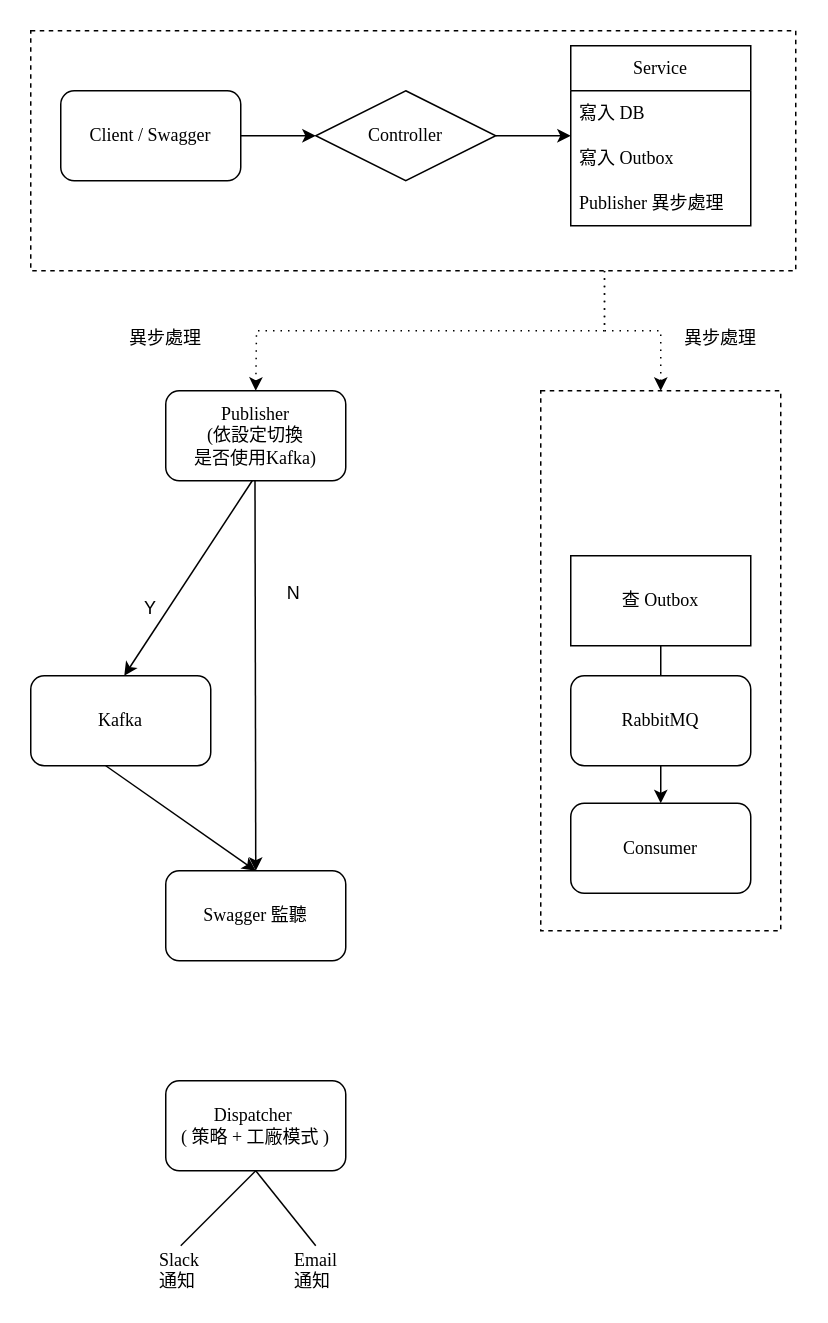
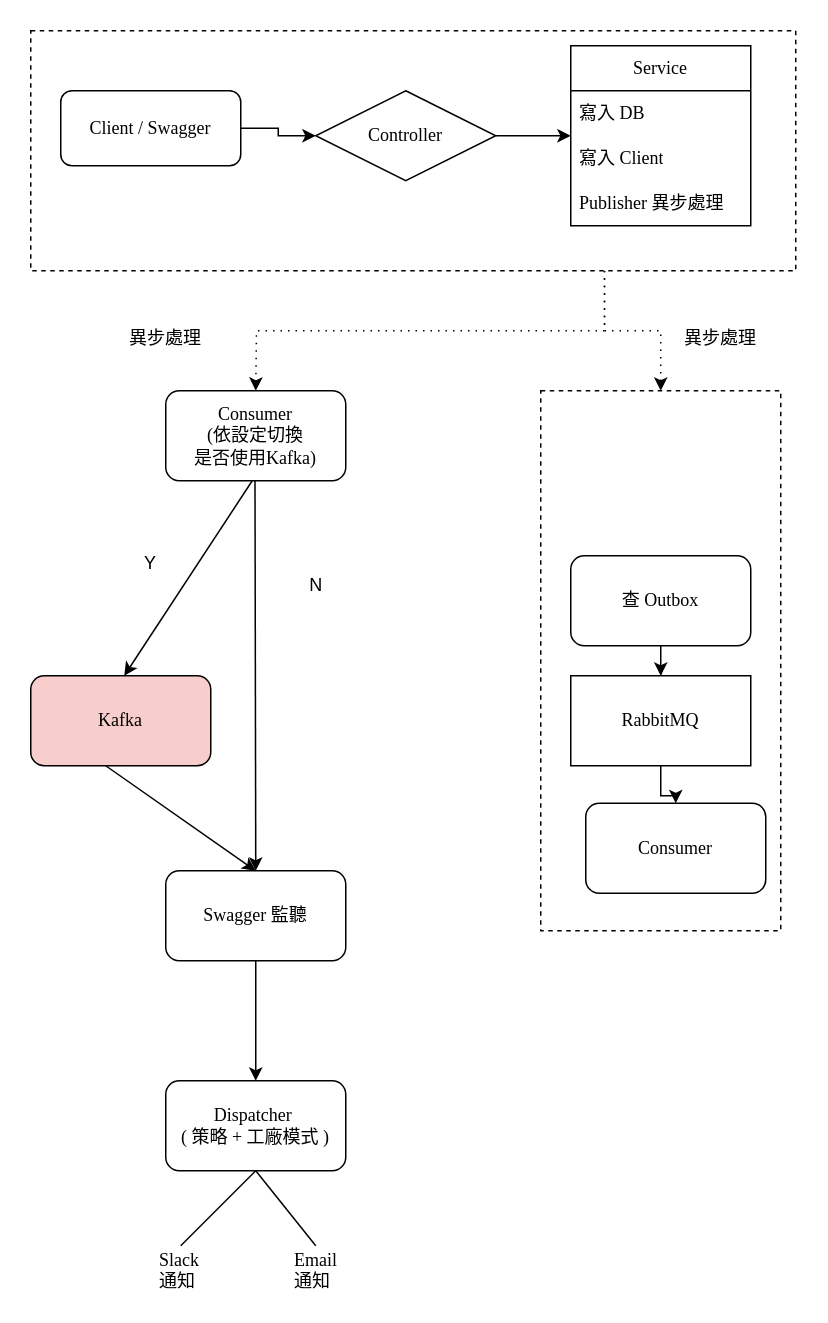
(151, 136) -> (151, 128)
(631, 158) -> (626, 158)
(256, 436) -> (256, 436)
(293, 593) -> (316, 586)
(661, 601) -> (661, 601)
(151, 608) -> (151, 563)
(661, 668) -> (661, 664)
(121, 721) -> (121, 721)
(661, 721) -> (661, 721)
(661, 848) -> (676, 848)
none -> (256, 1016)
